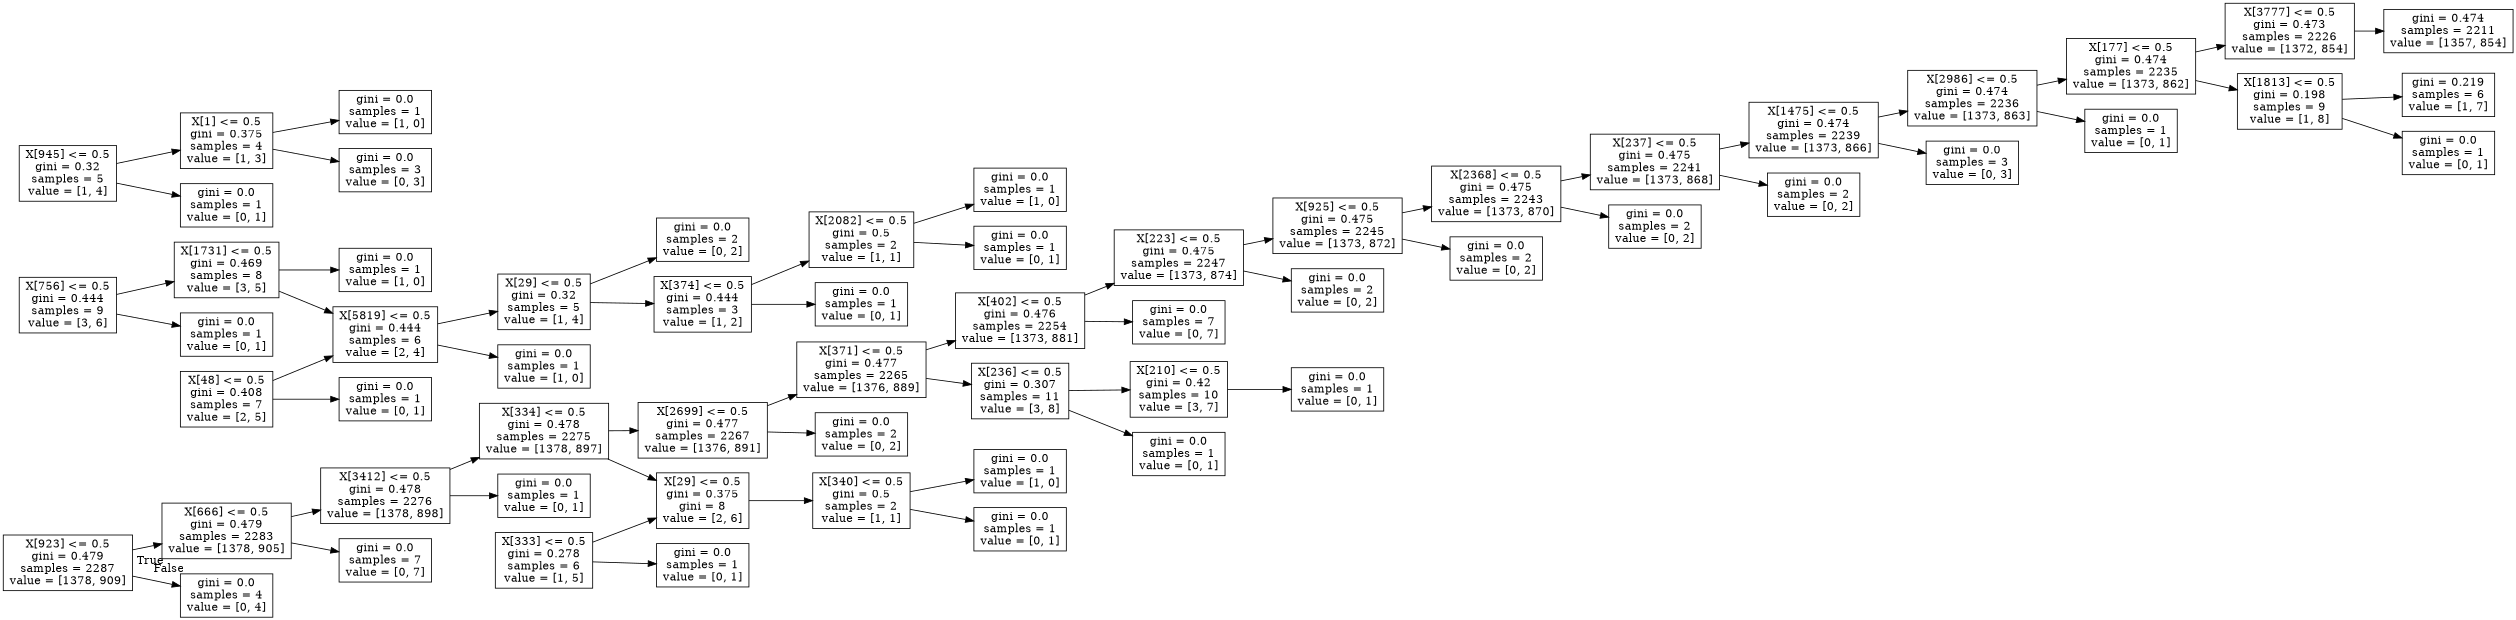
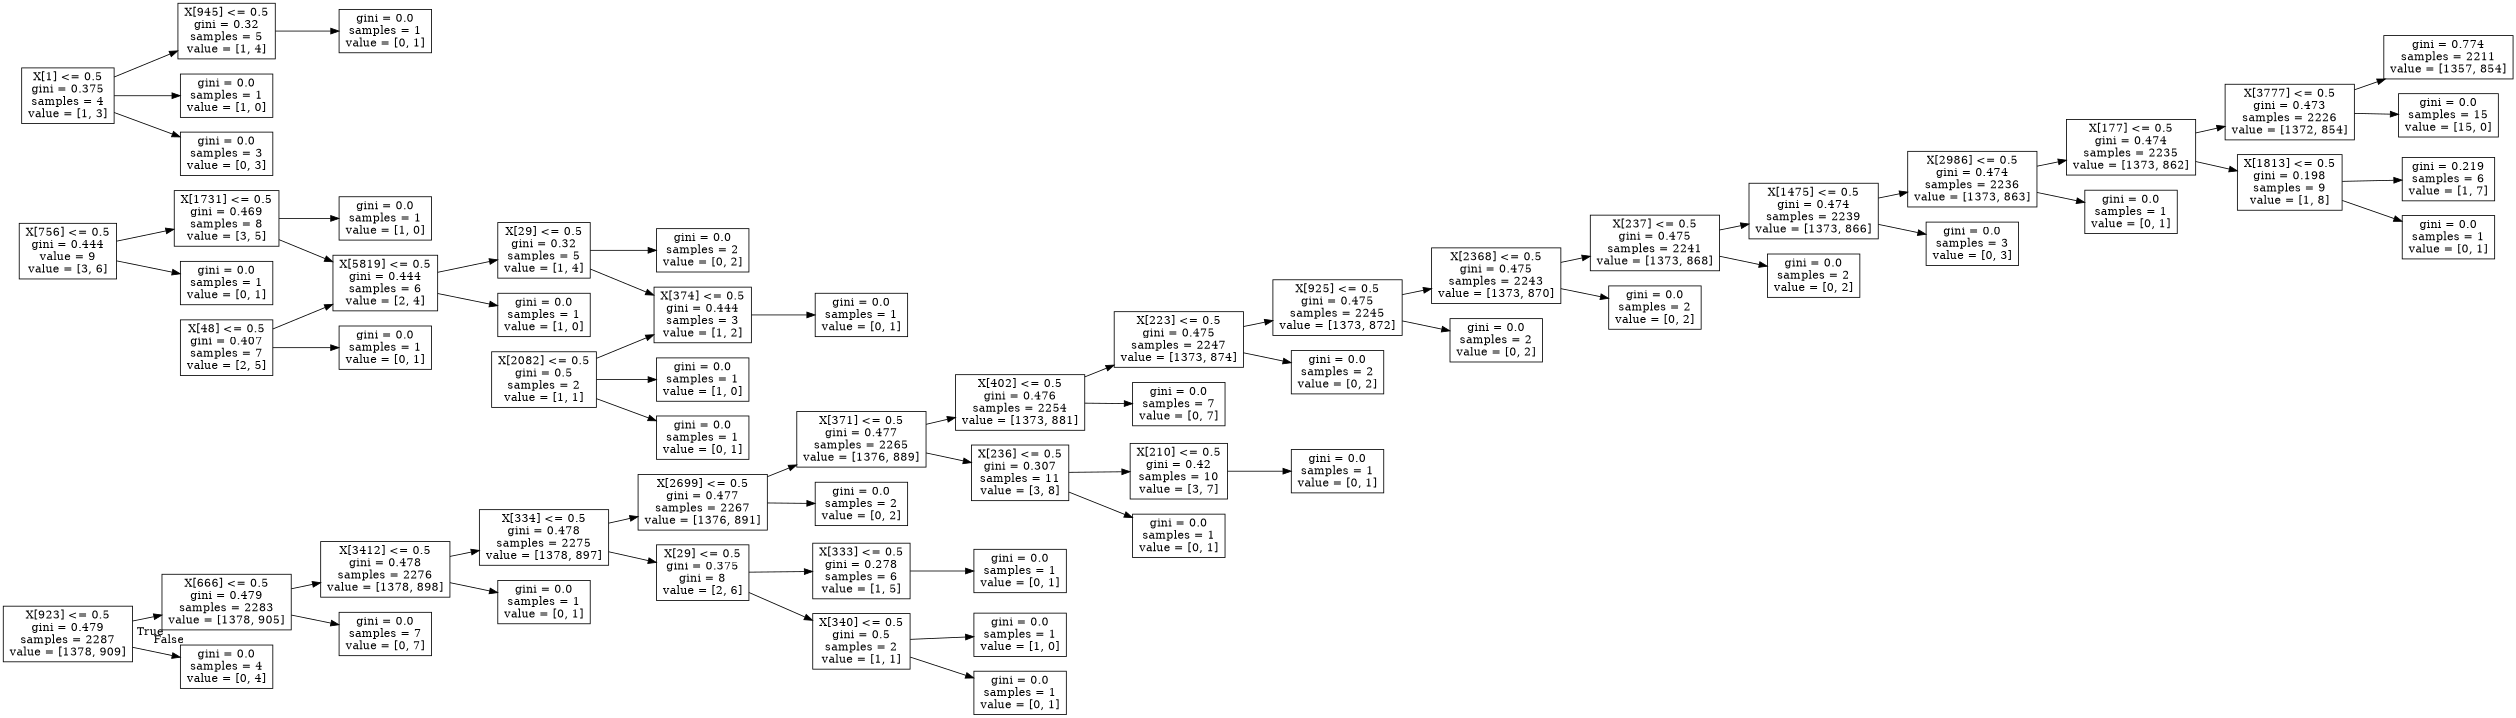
(2448, 31) -> (2448, 57)
none -> (2448, 115)
(144, 158) -> (142, 66)
(776, 274) -> (621, 348)
(68, 305) -> (68, 251)
(227, 399) -> (227, 348)
(621, 532) -> (777, 572)
